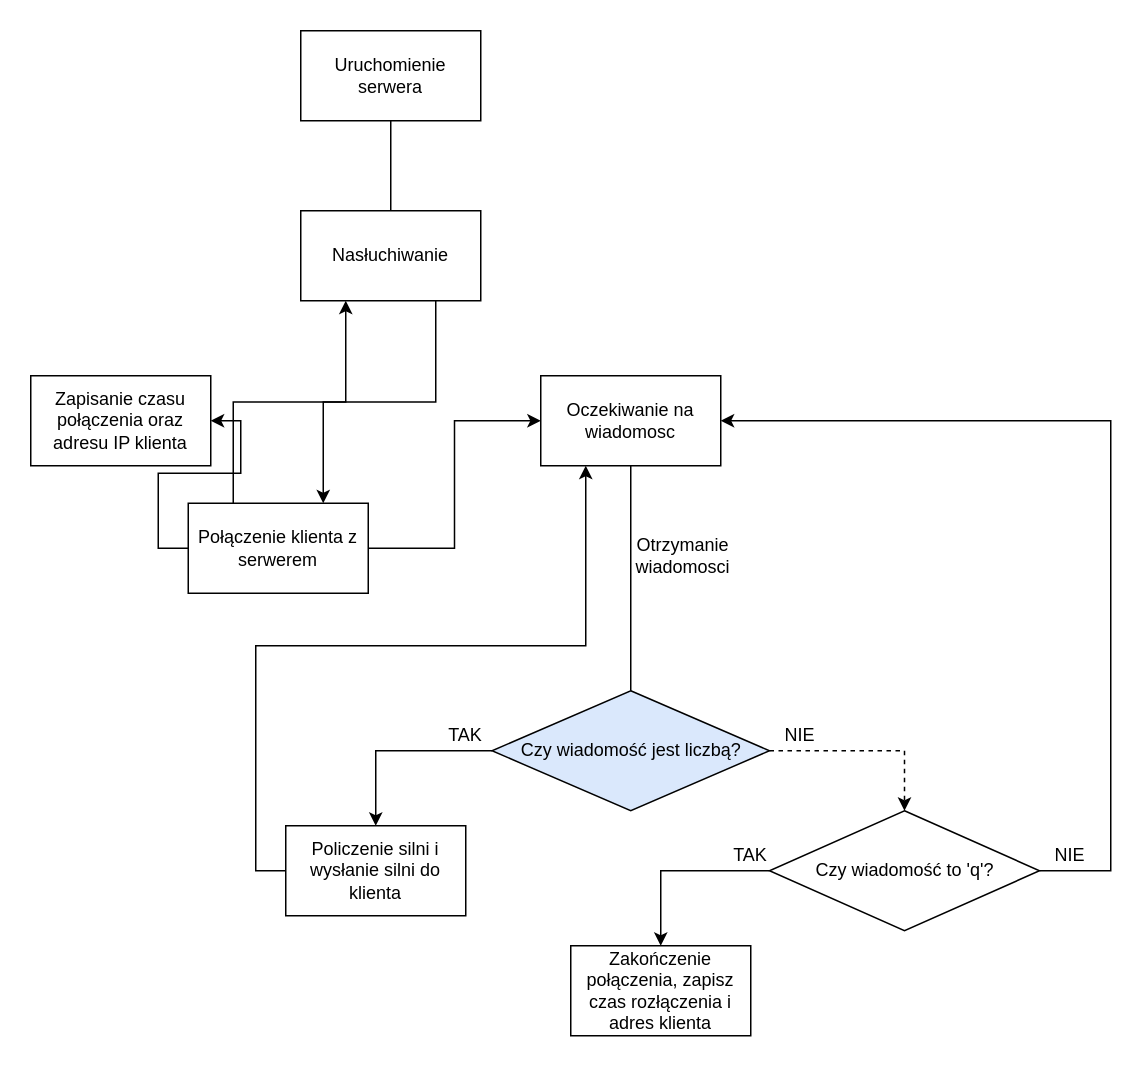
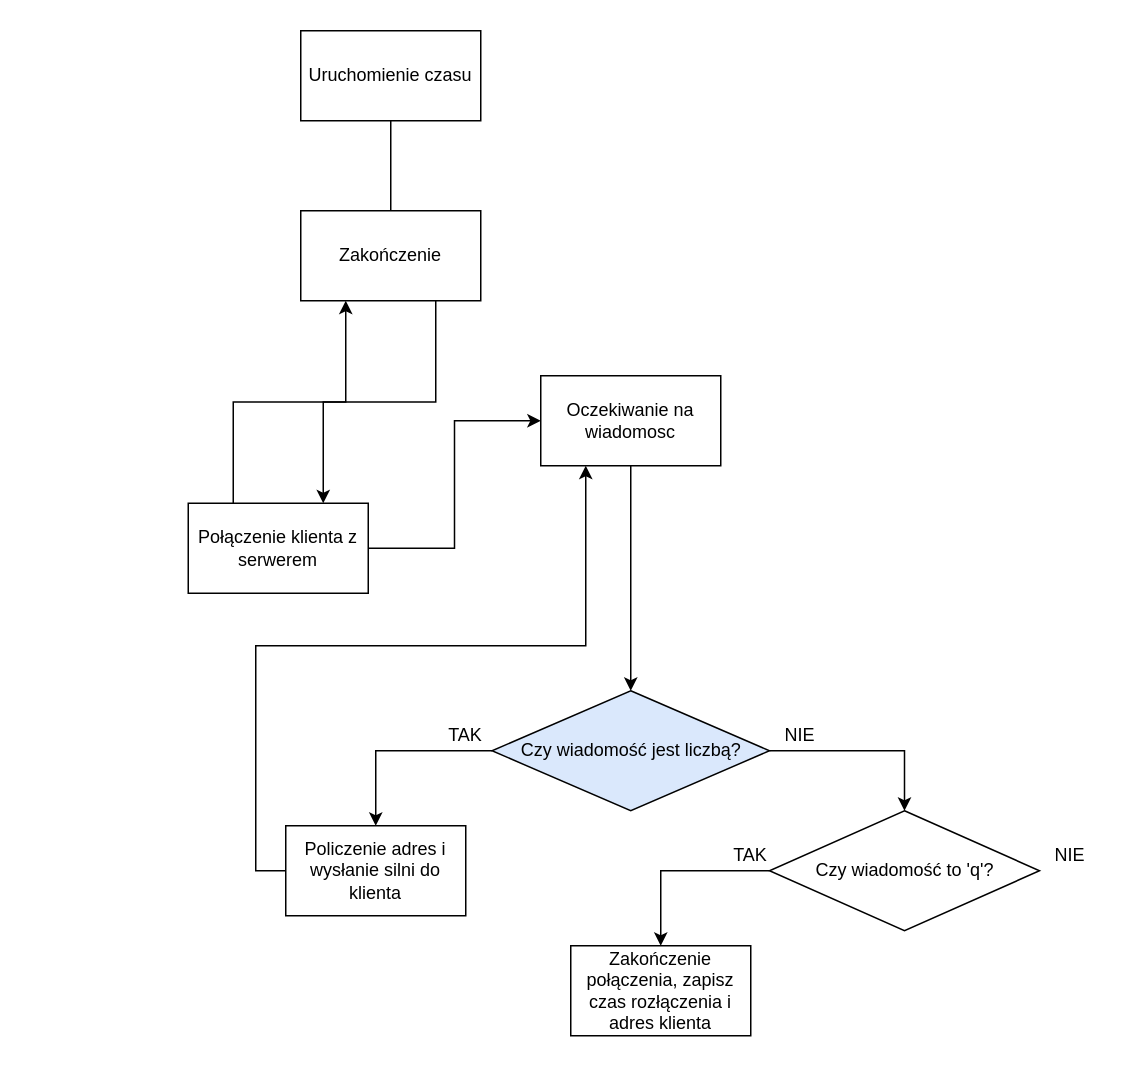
(391, 76) -> (391, 76)
(391, 256) -> (391, 256)
(121, 421) -> none
(182, 473) -> none
(1111, 492) -> none
(683, 556) -> none
(631, 683) -> (631, 679)
(861, 751) -> (861, 751)
(376, 871) -> (376, 871)
